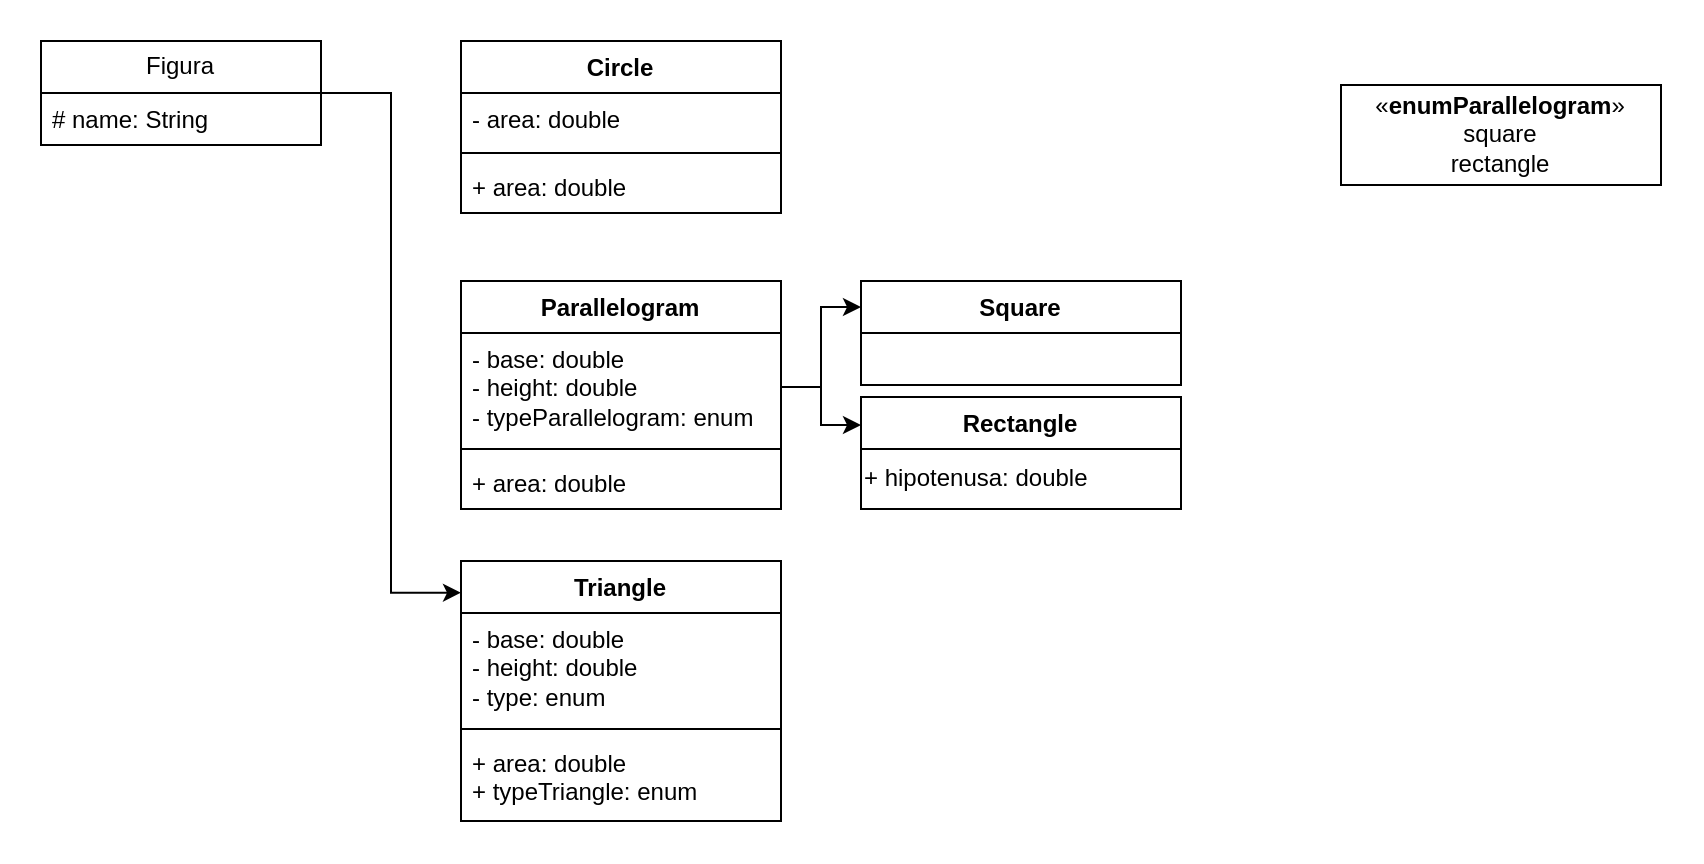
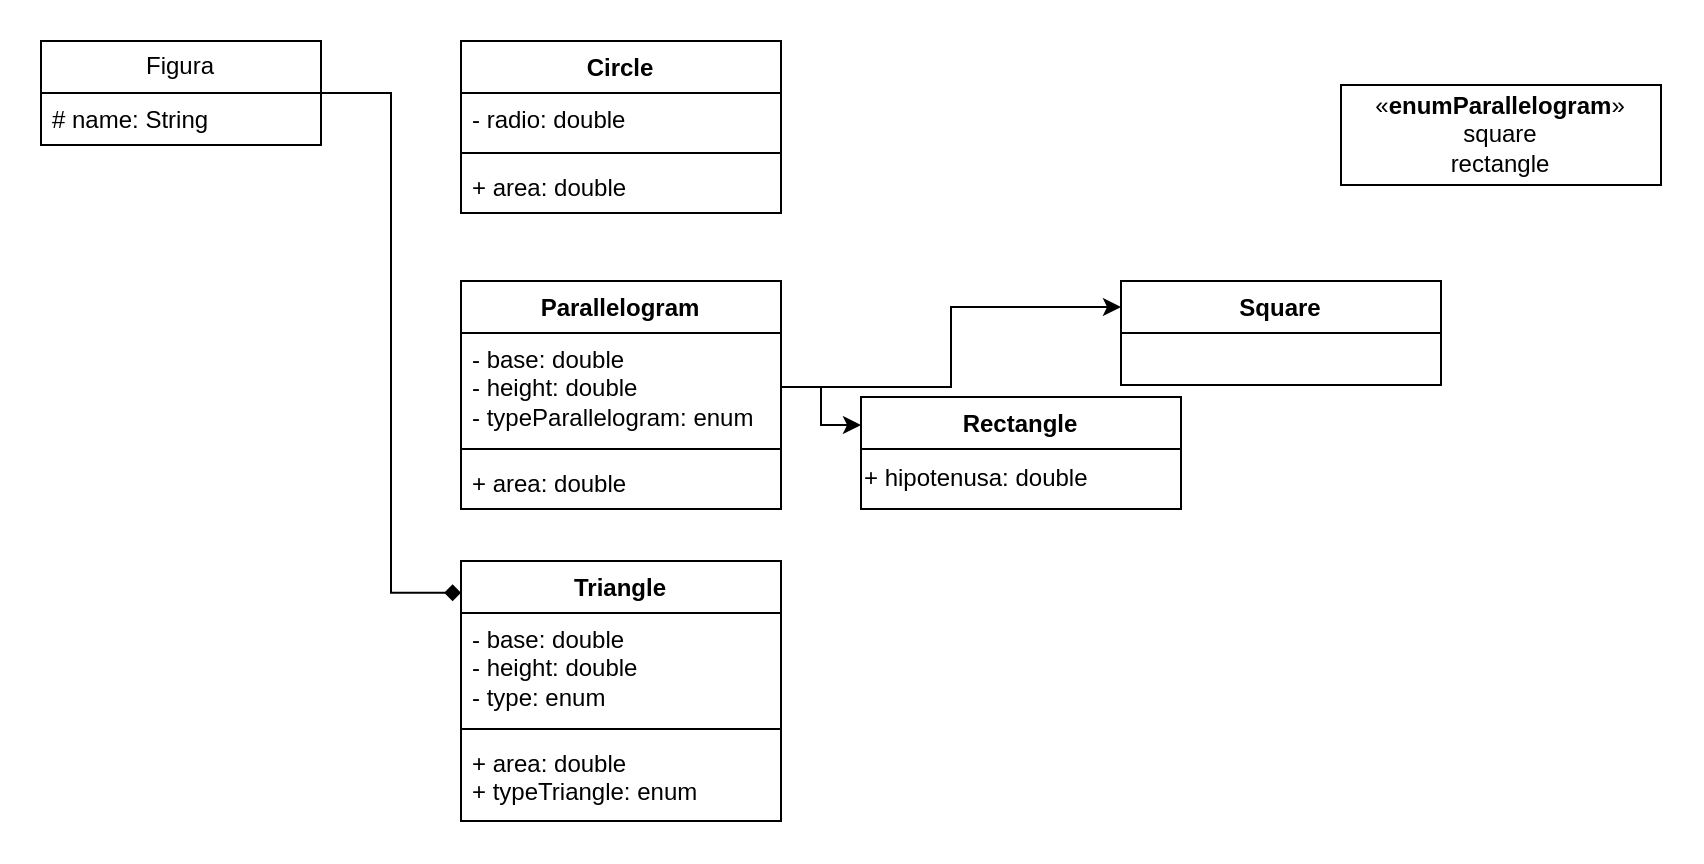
(555, 121) -> (558, 121)
(1021, 333) -> (1281, 333)
(445, 593) -> (444, 593)
